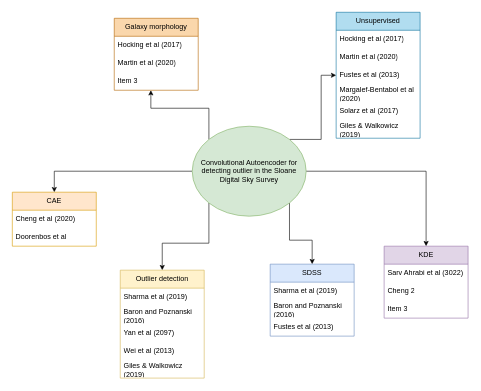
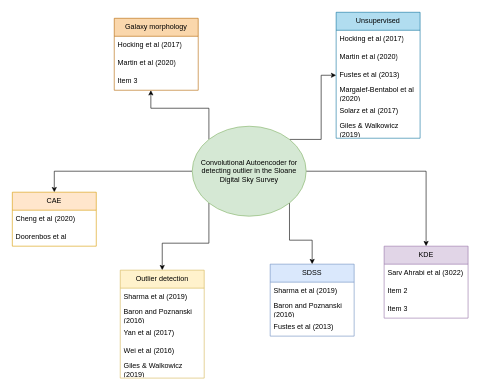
(401, 291) -> (399, 291)
(152, 333) -> (152, 333)
(151, 351) -> (151, 351)
